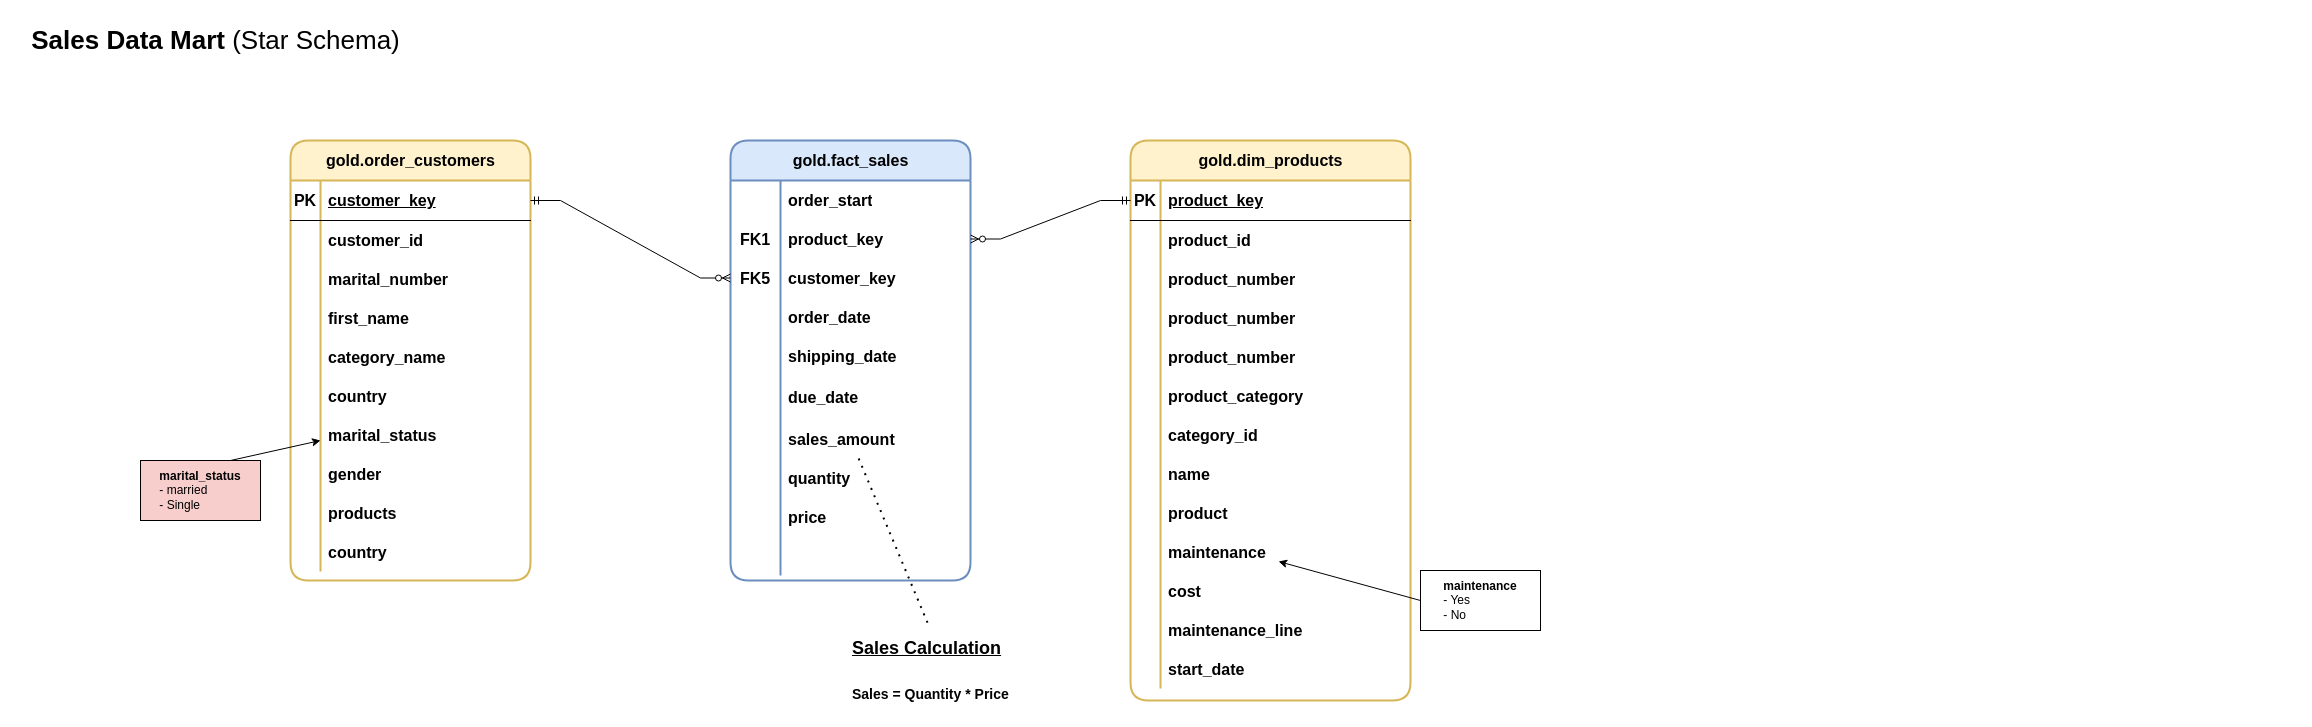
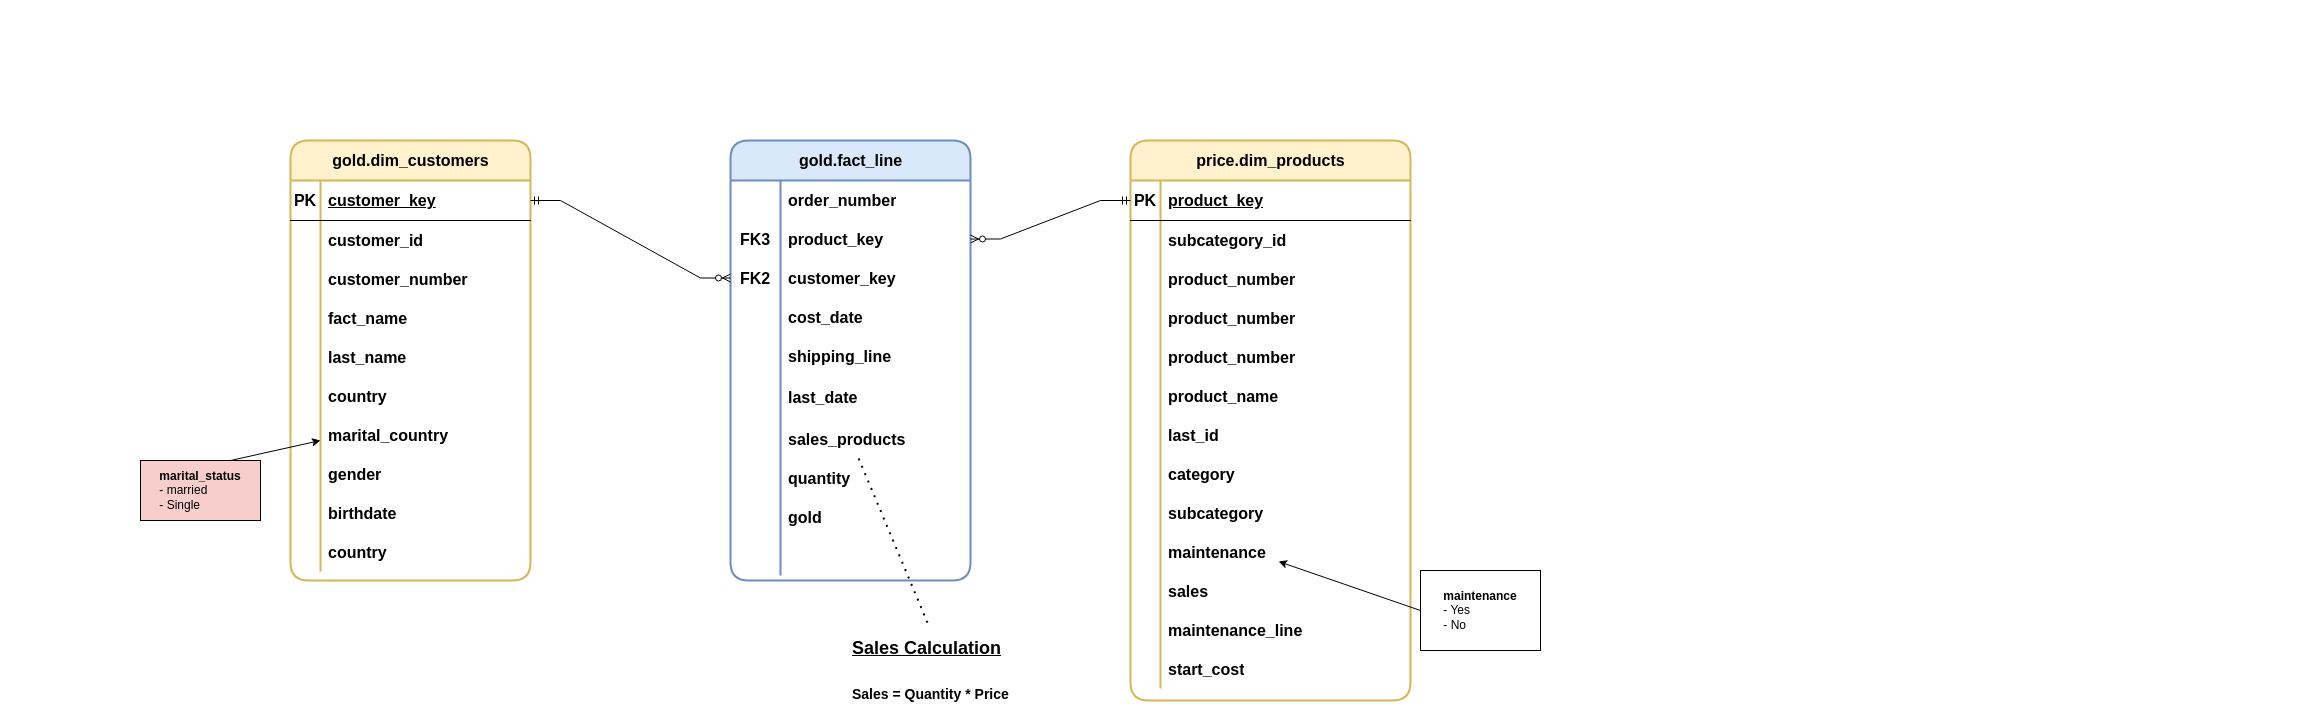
(216, 41) -> none
(411, 161) -> (411, 161)
(851, 161) -> (851, 161)
(1271, 161) -> (1271, 161)
(838, 201) -> (842, 201)
(756, 240) -> (756, 240)
(1211, 241) -> (1229, 241)
(756, 279) -> (756, 279)
(387, 280) -> (396, 280)
(833, 318) -> (829, 318)
(371, 319) -> (369, 319)
(843, 357) -> (838, 357)
(387, 358) -> (367, 358)
(1240, 397) -> (1222, 397)
(824, 398) -> (827, 398)
(387, 436) -> (392, 436)
(1216, 436) -> (1196, 436)
(840, 440) -> (849, 440)
(1186, 475) -> (1204, 475)
(364, 514) -> (367, 514)
(1200, 514) -> (1218, 514)
(809, 518) -> (804, 518)
(1186, 592) -> (1189, 592)
(1481, 601) -> (1481, 611)
(1213, 670) -> (1213, 670)
